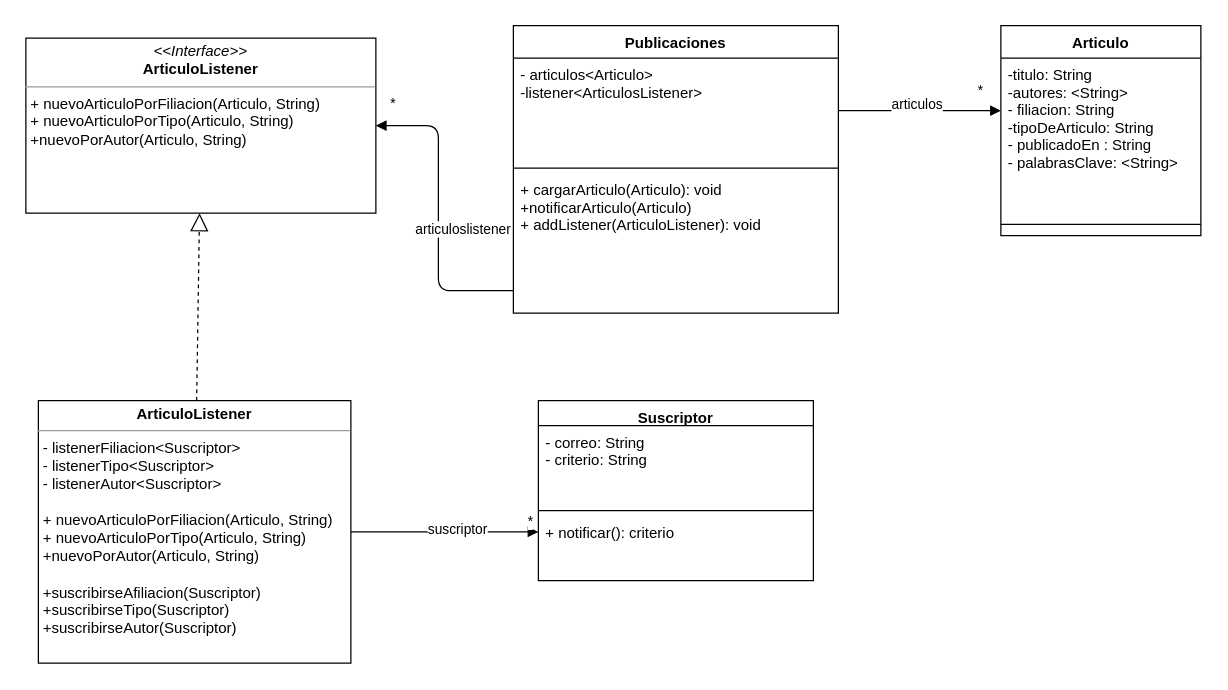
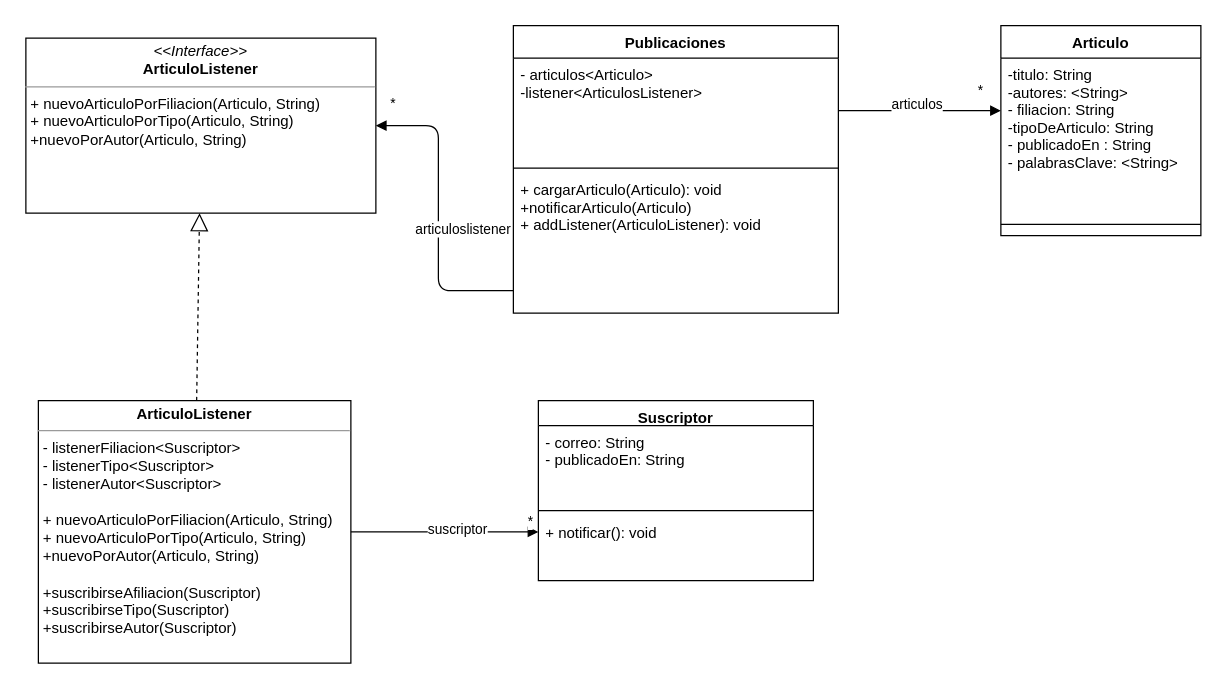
(604, 443) -> (604, 443)
(628, 533) -> (613, 533)
